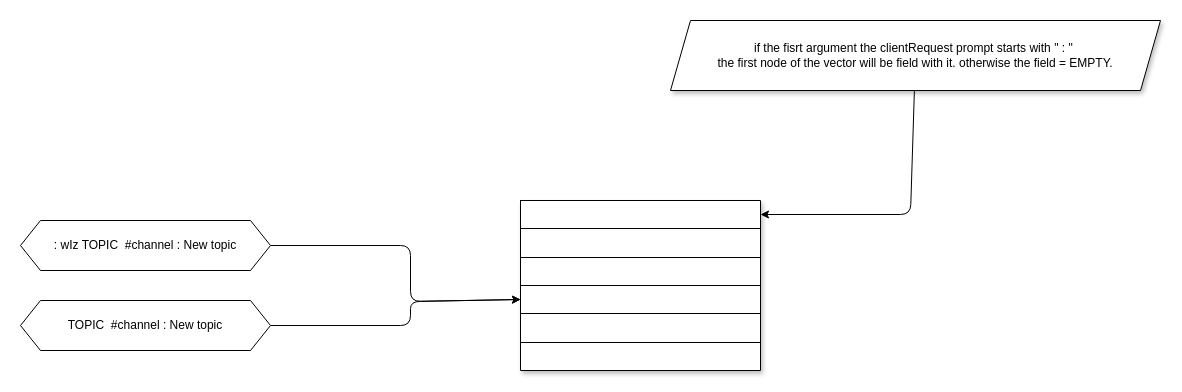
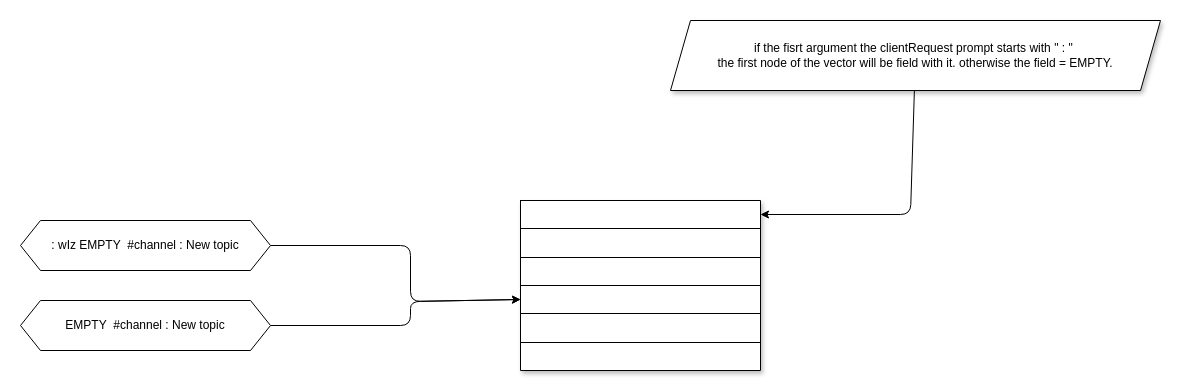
(146, 246) -> (146, 246)
(146, 326) -> (146, 326)
